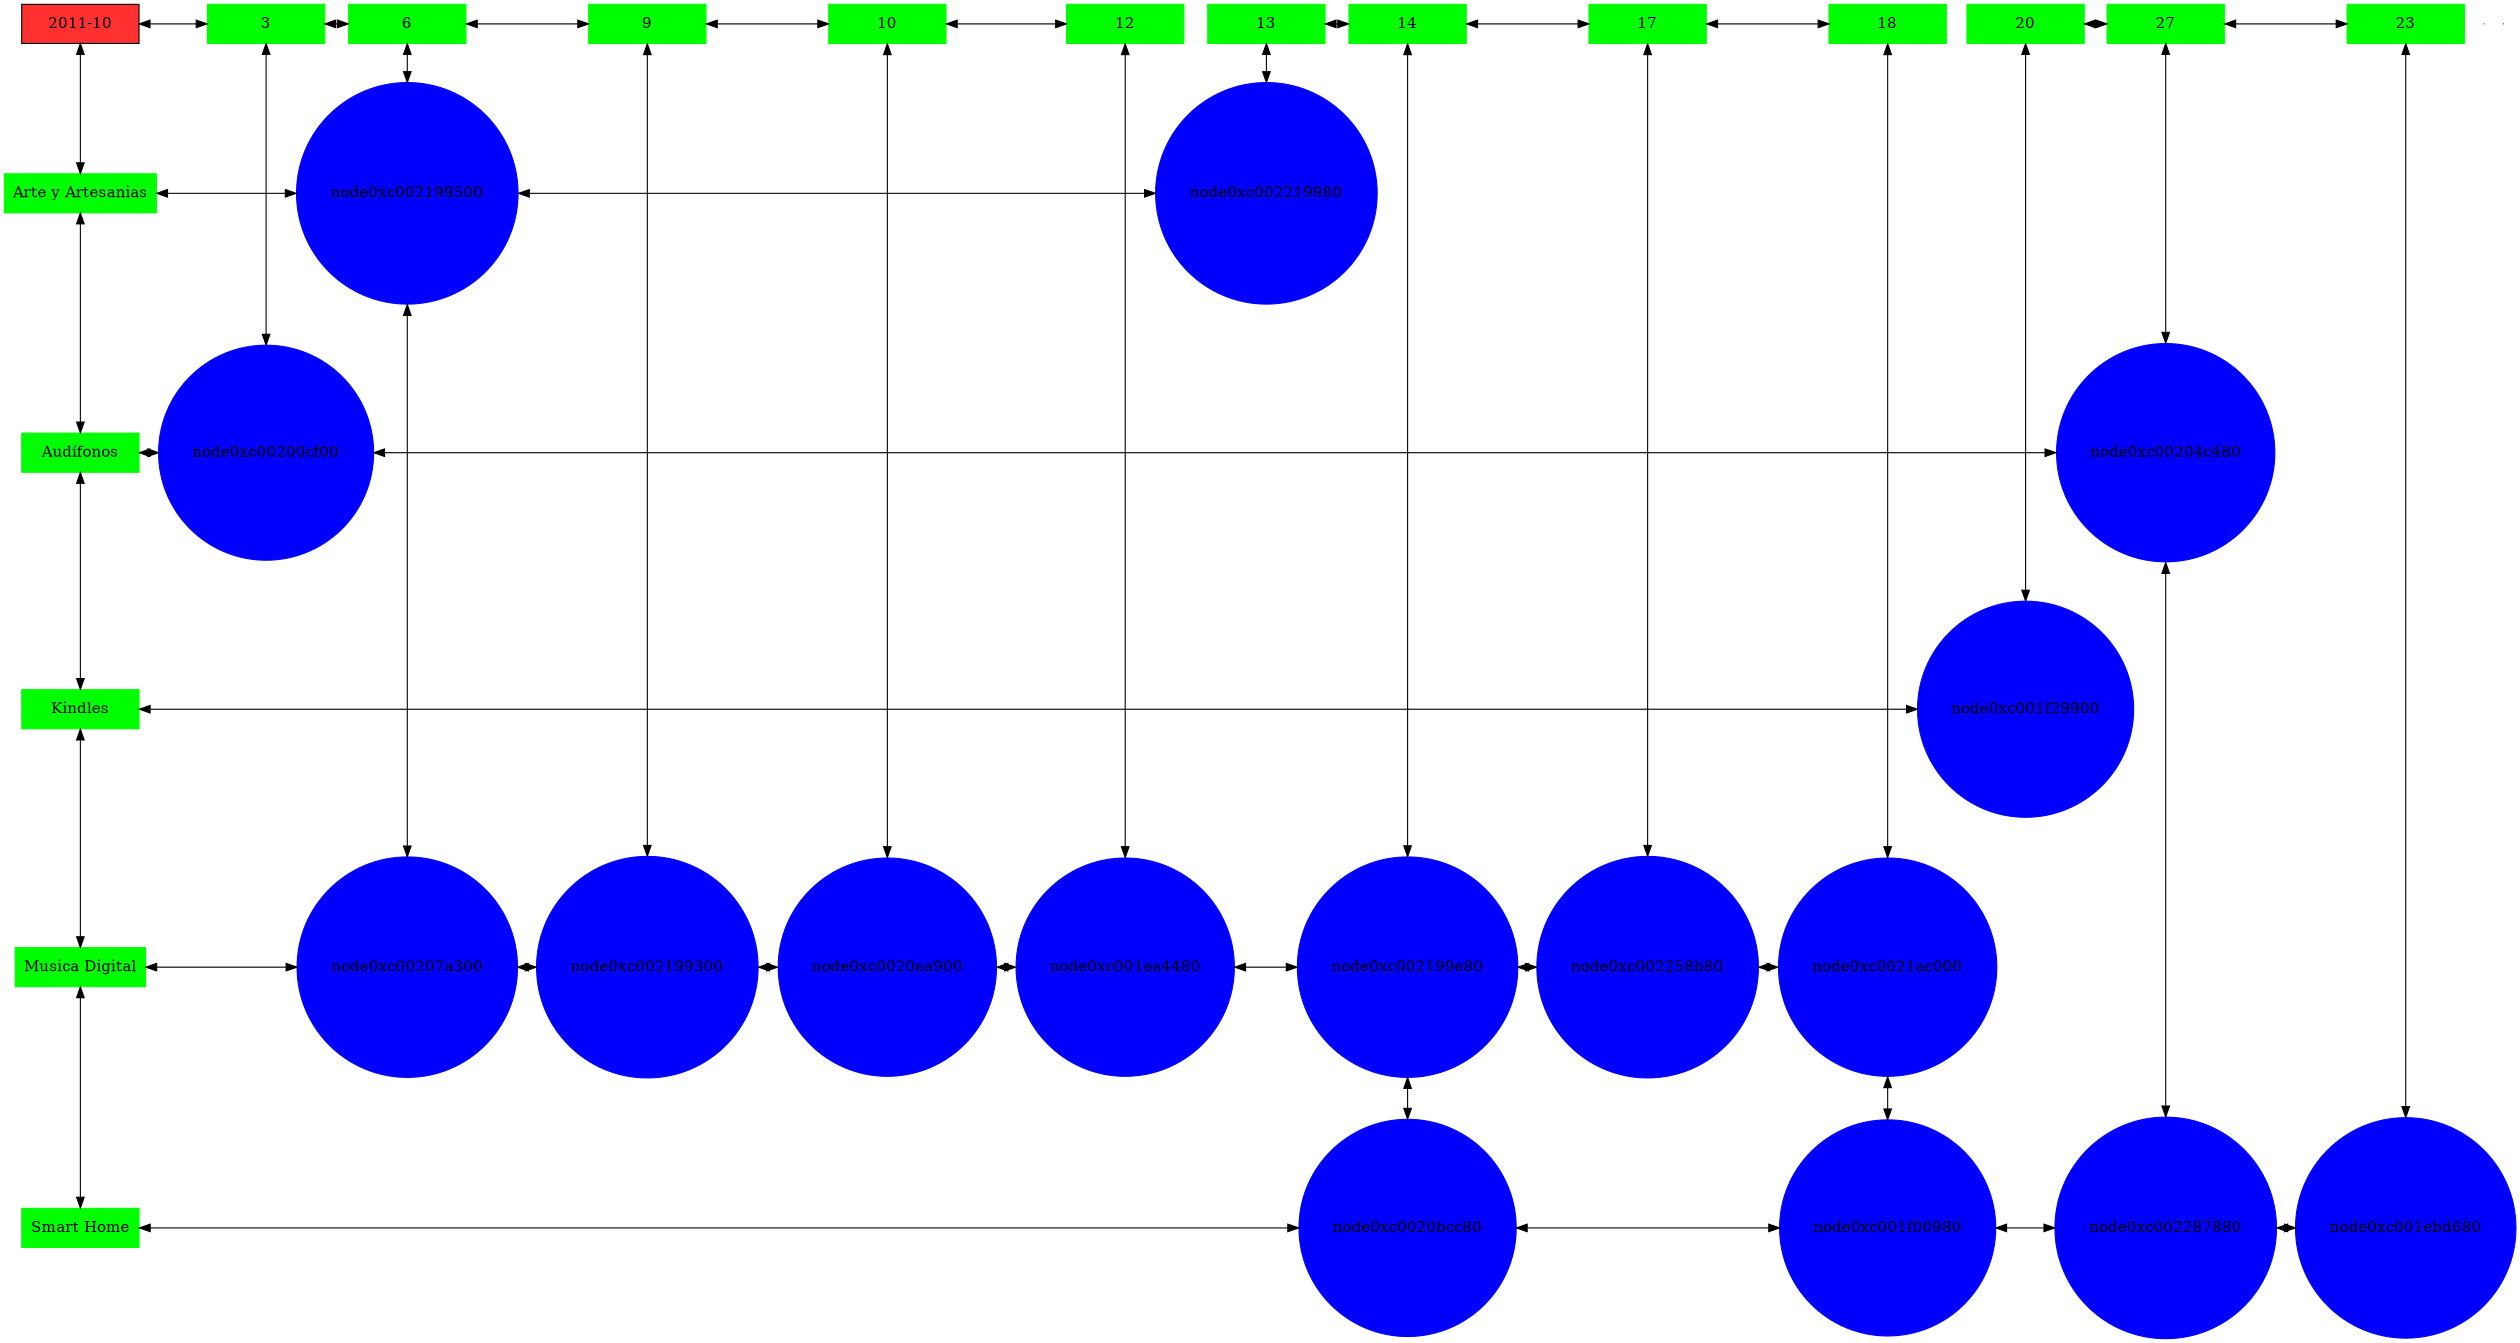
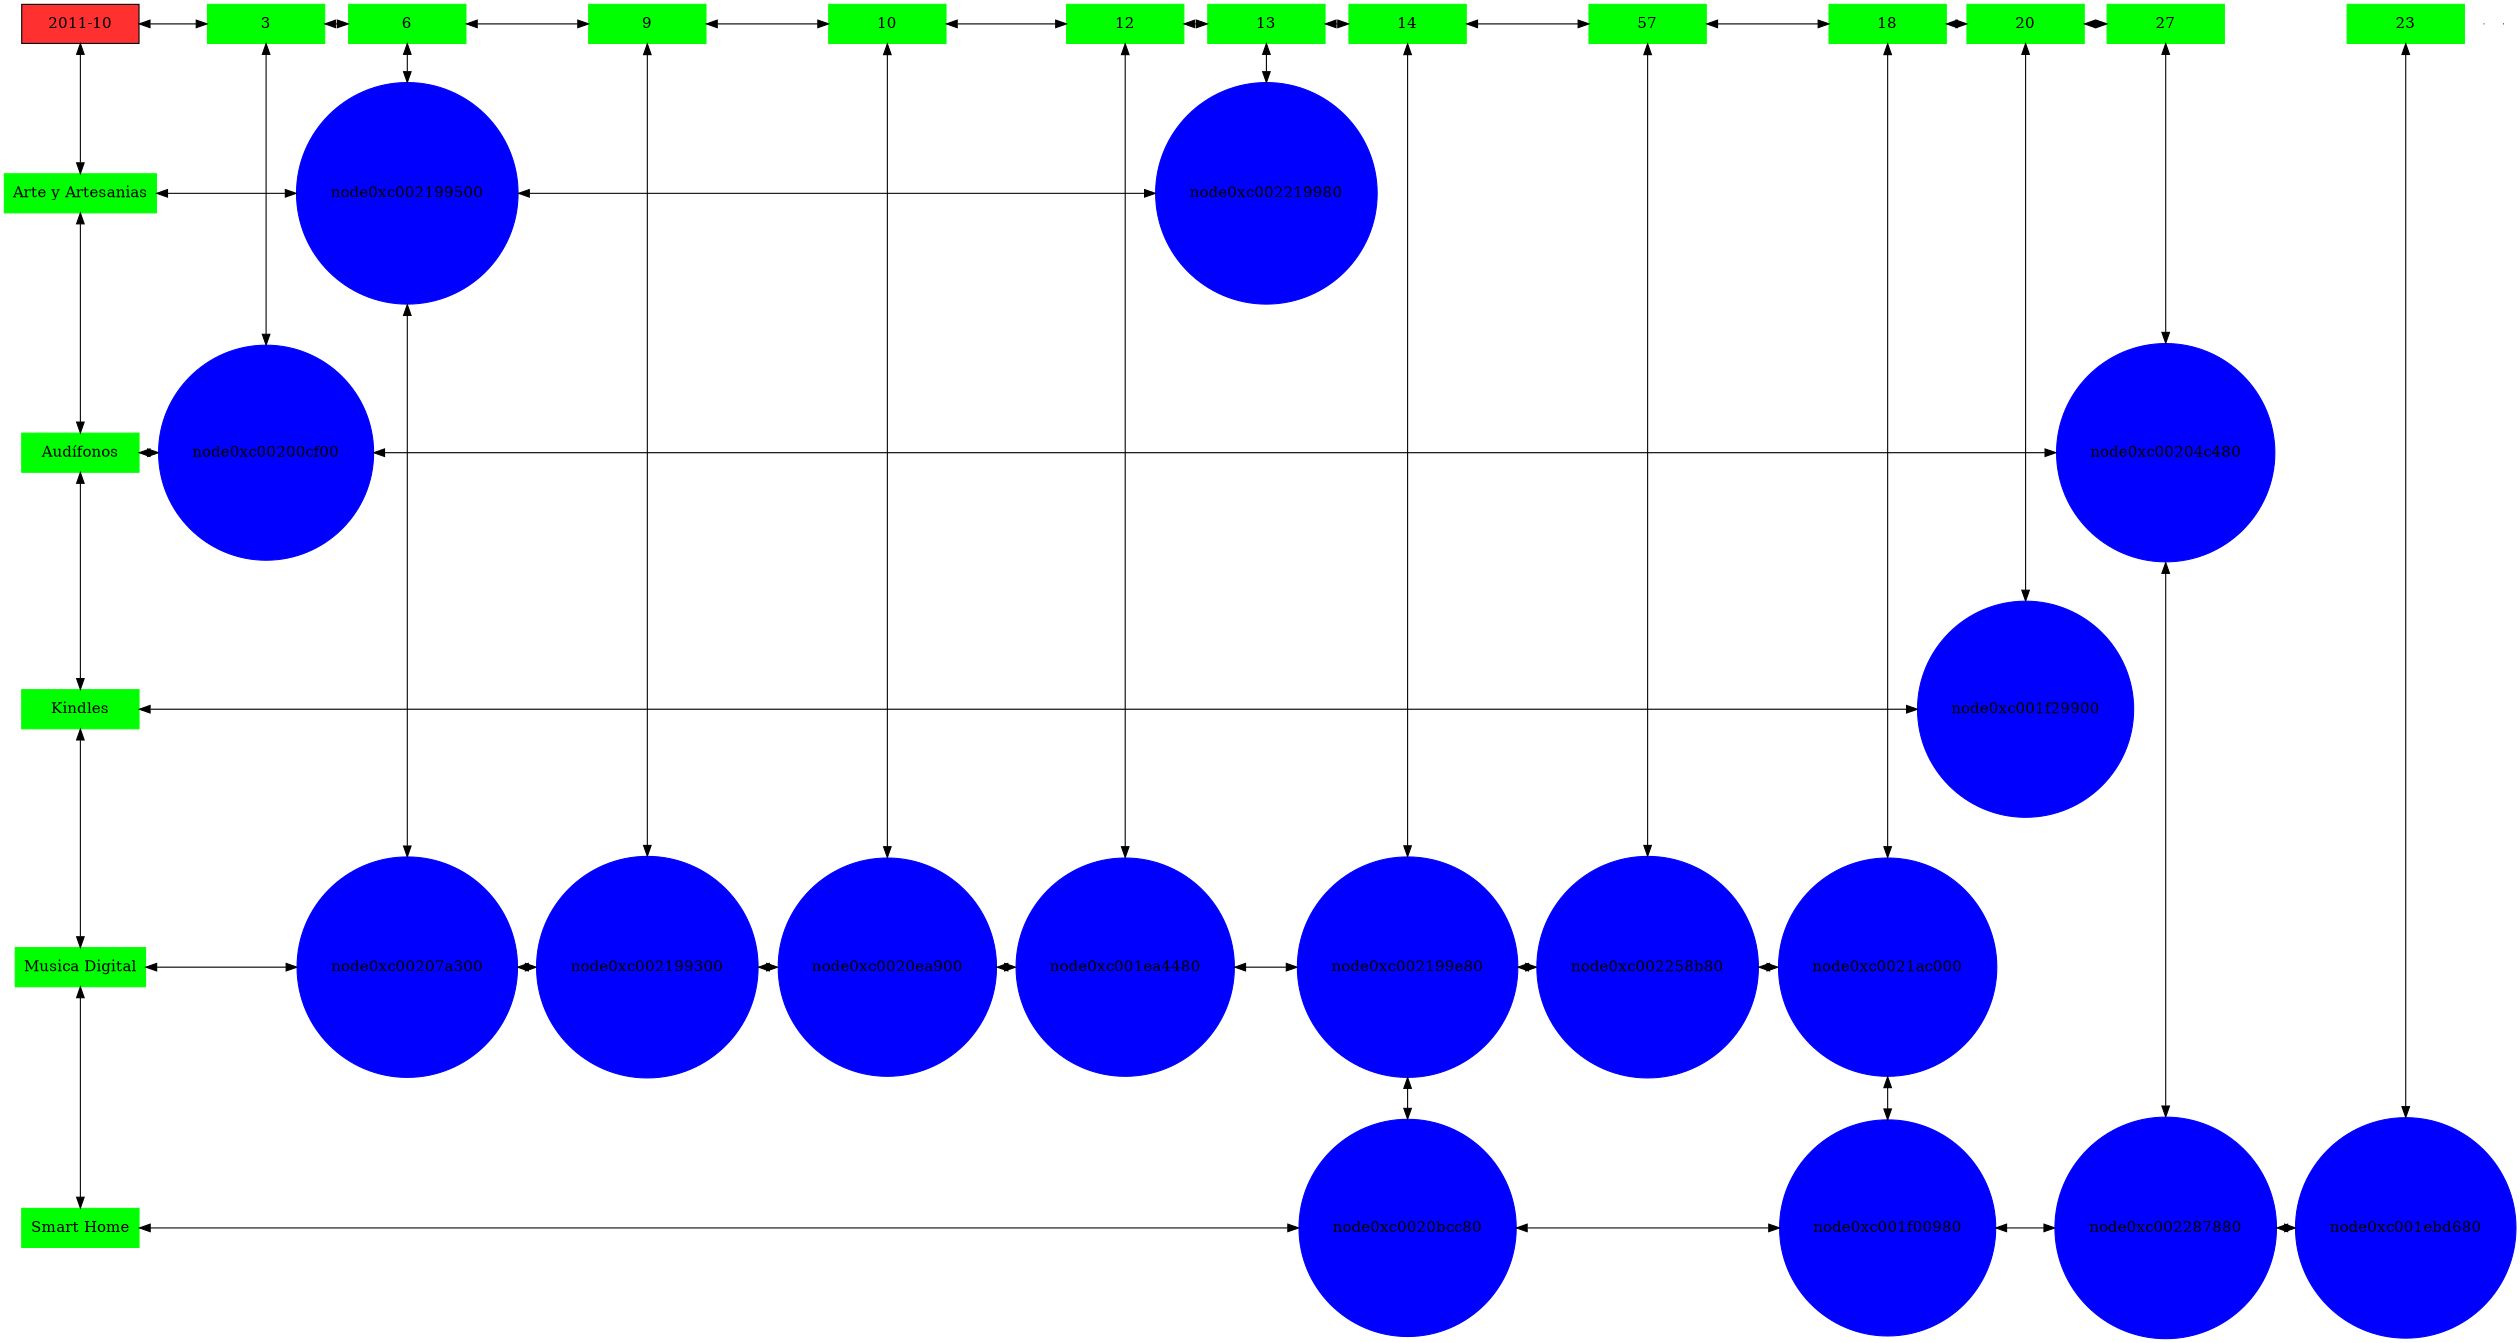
none -> (1196, 24)
(1648, 24) -> (1648, 24)
none -> (1958, 24)
(2286, 24) -> none
